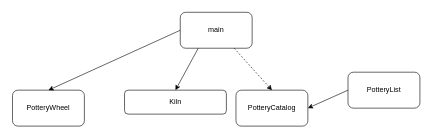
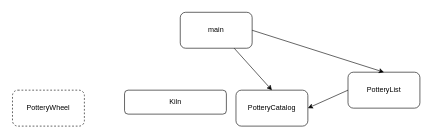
none -> (316, 51)
(116, 60) -> none
(189, 66) -> none
(251, 67) -> (251, 67)
(48, 108) -> (48, 108)
